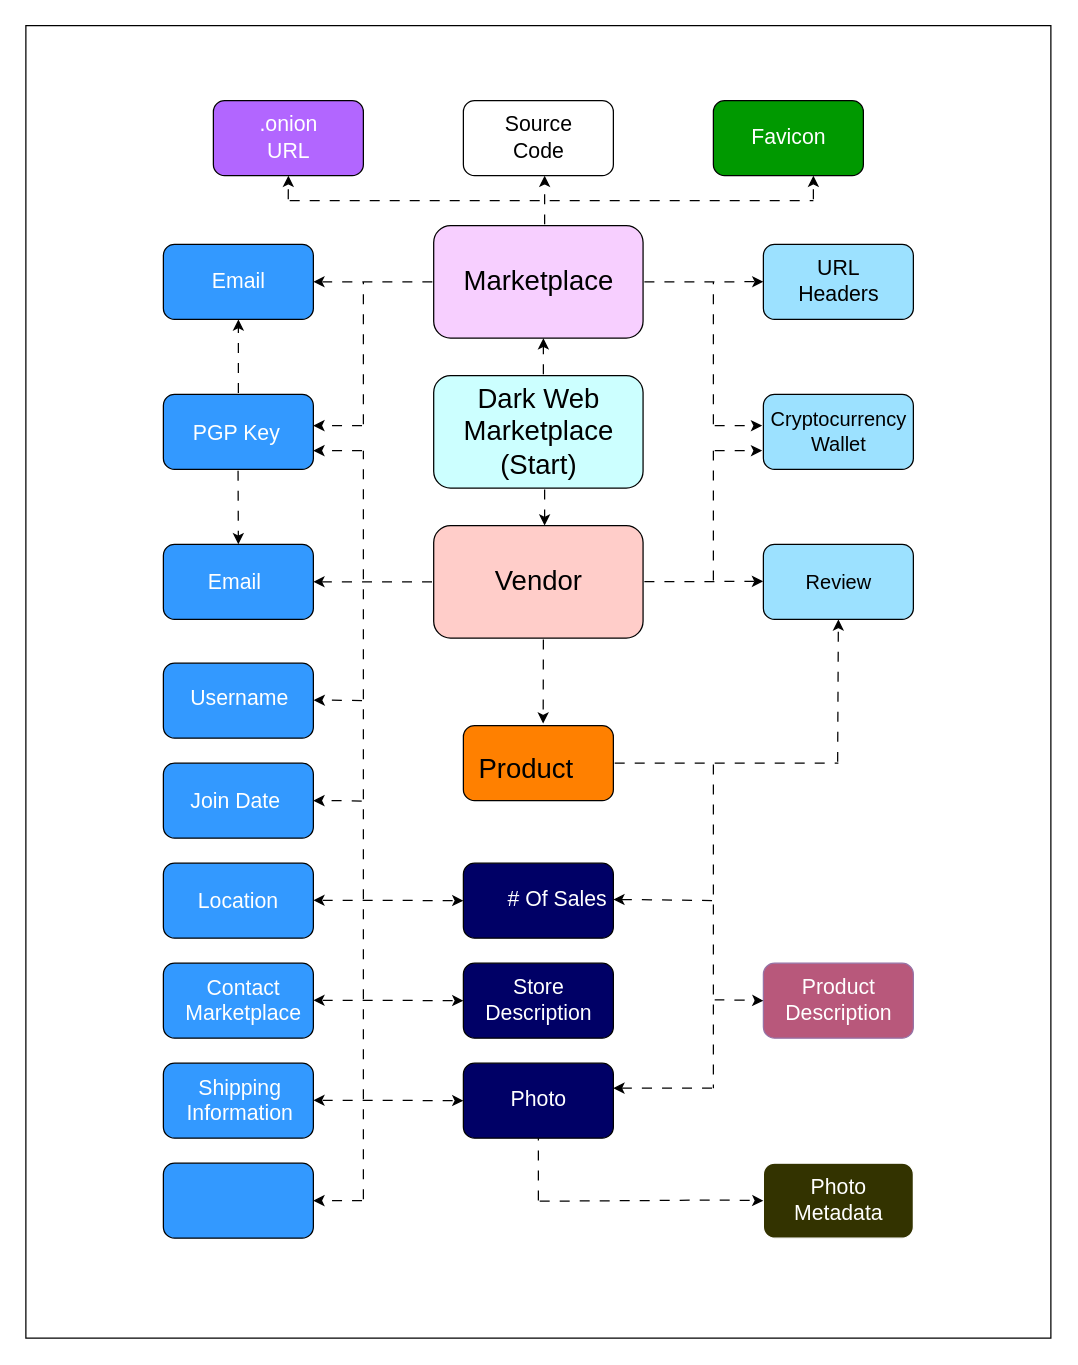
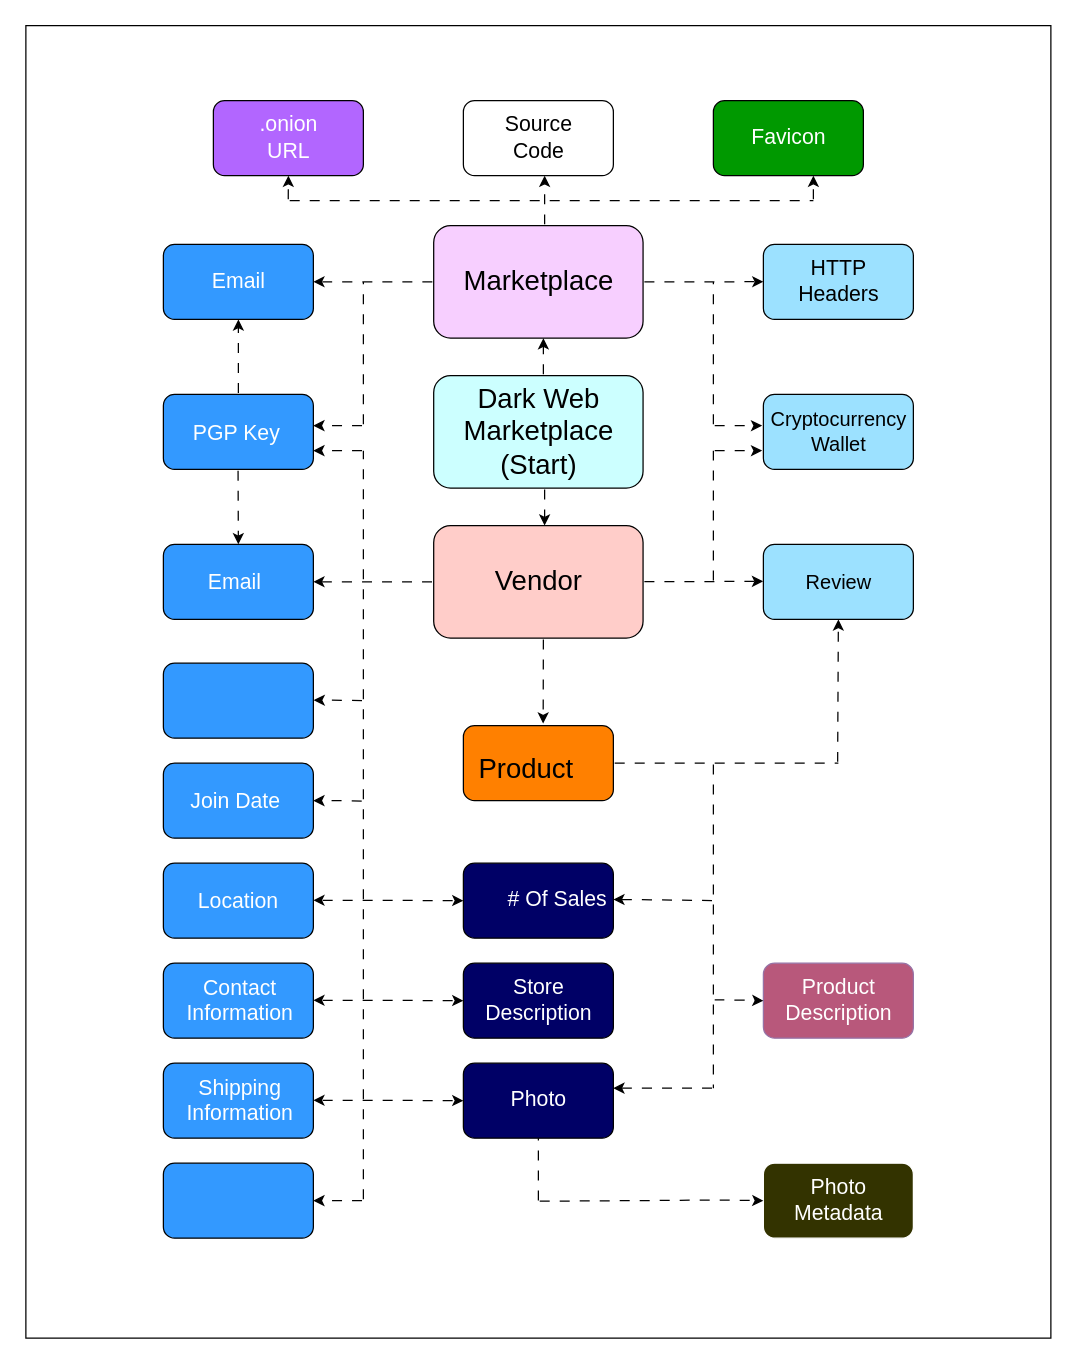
(839, 282) -> (839, 282)
(238, 698) -> none
(240, 995) -> (240, 995)
